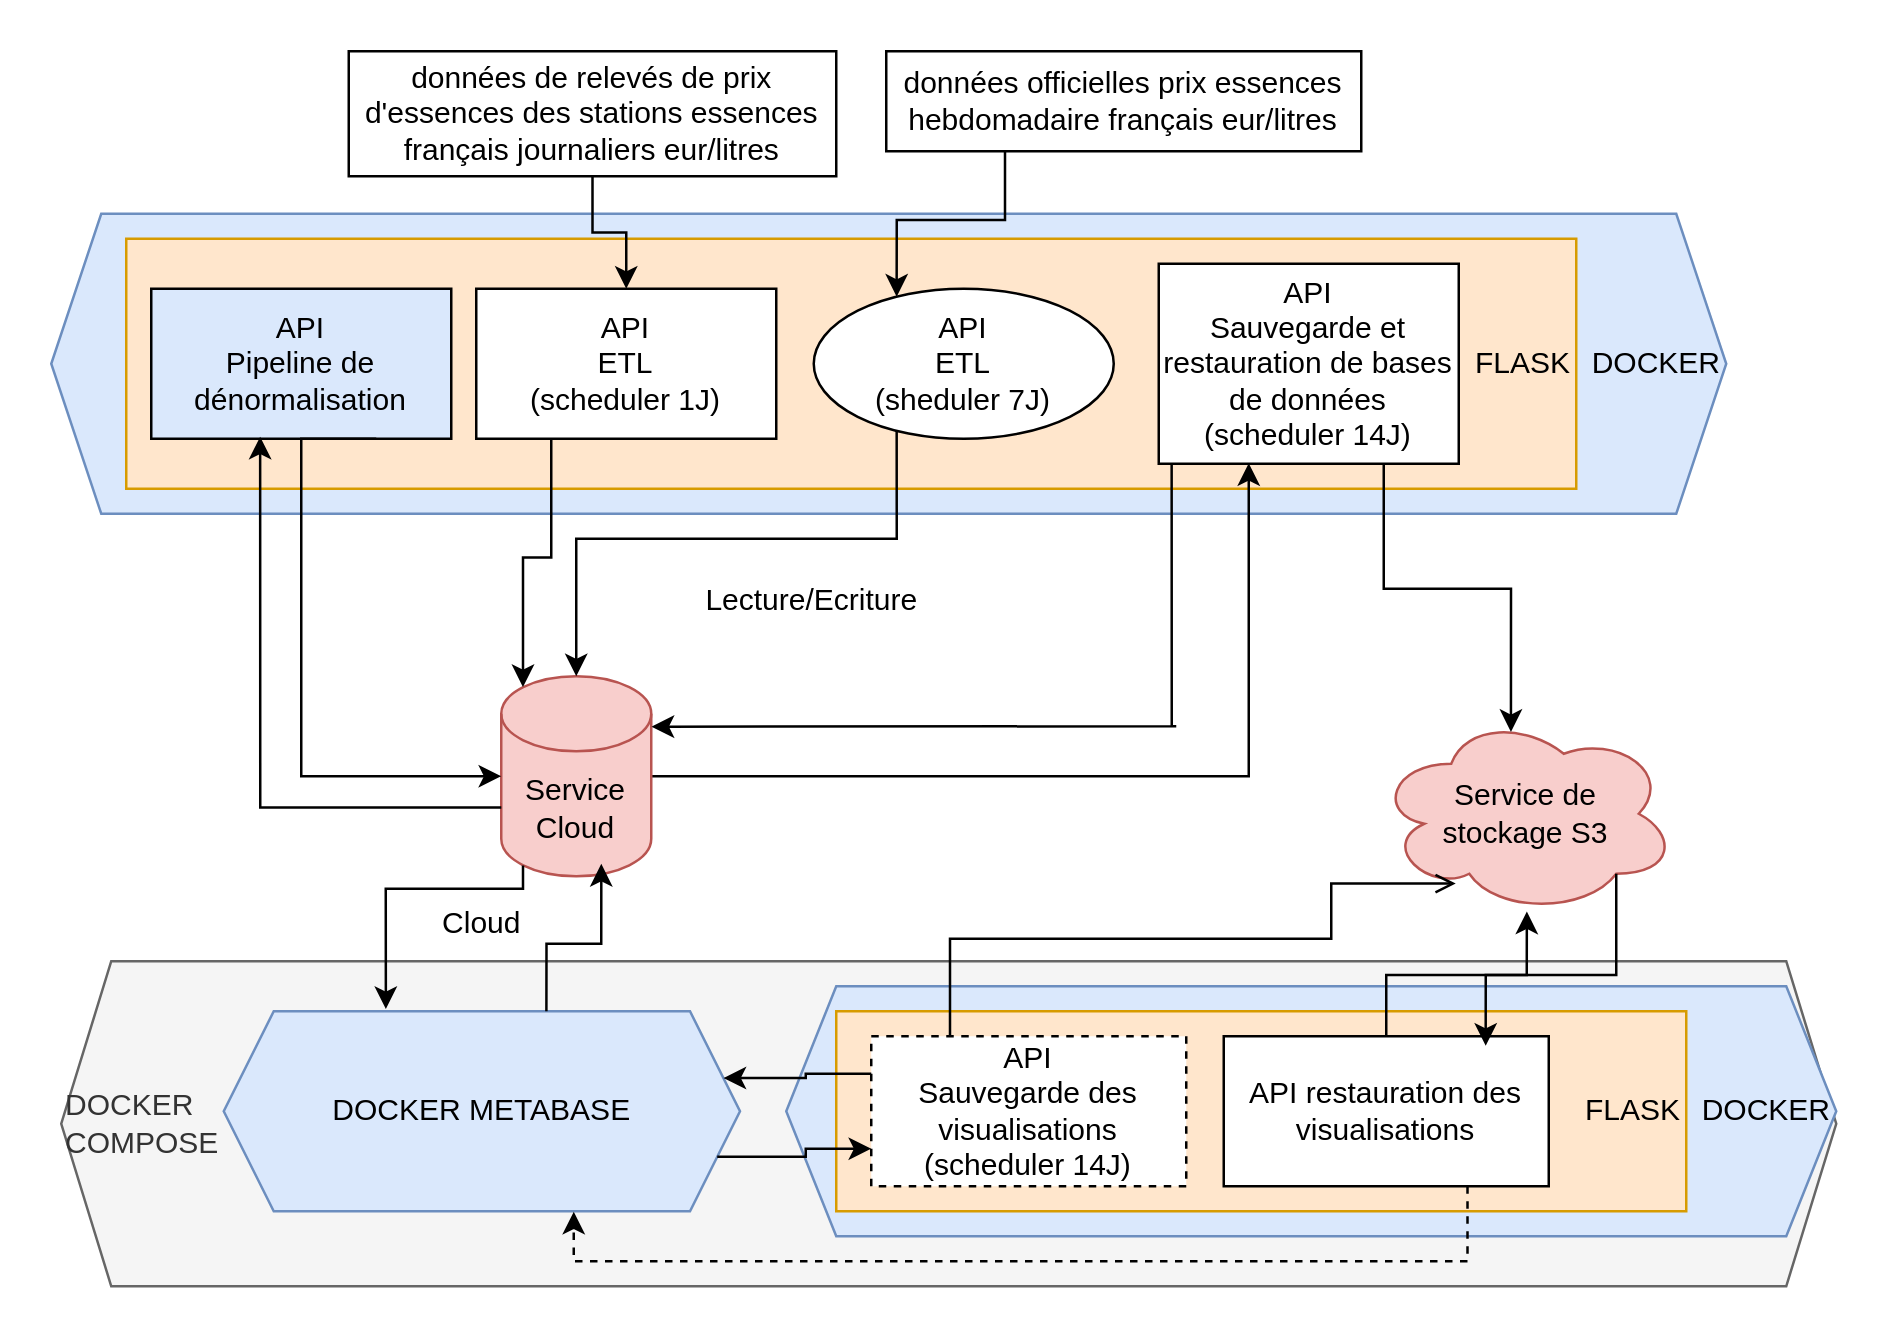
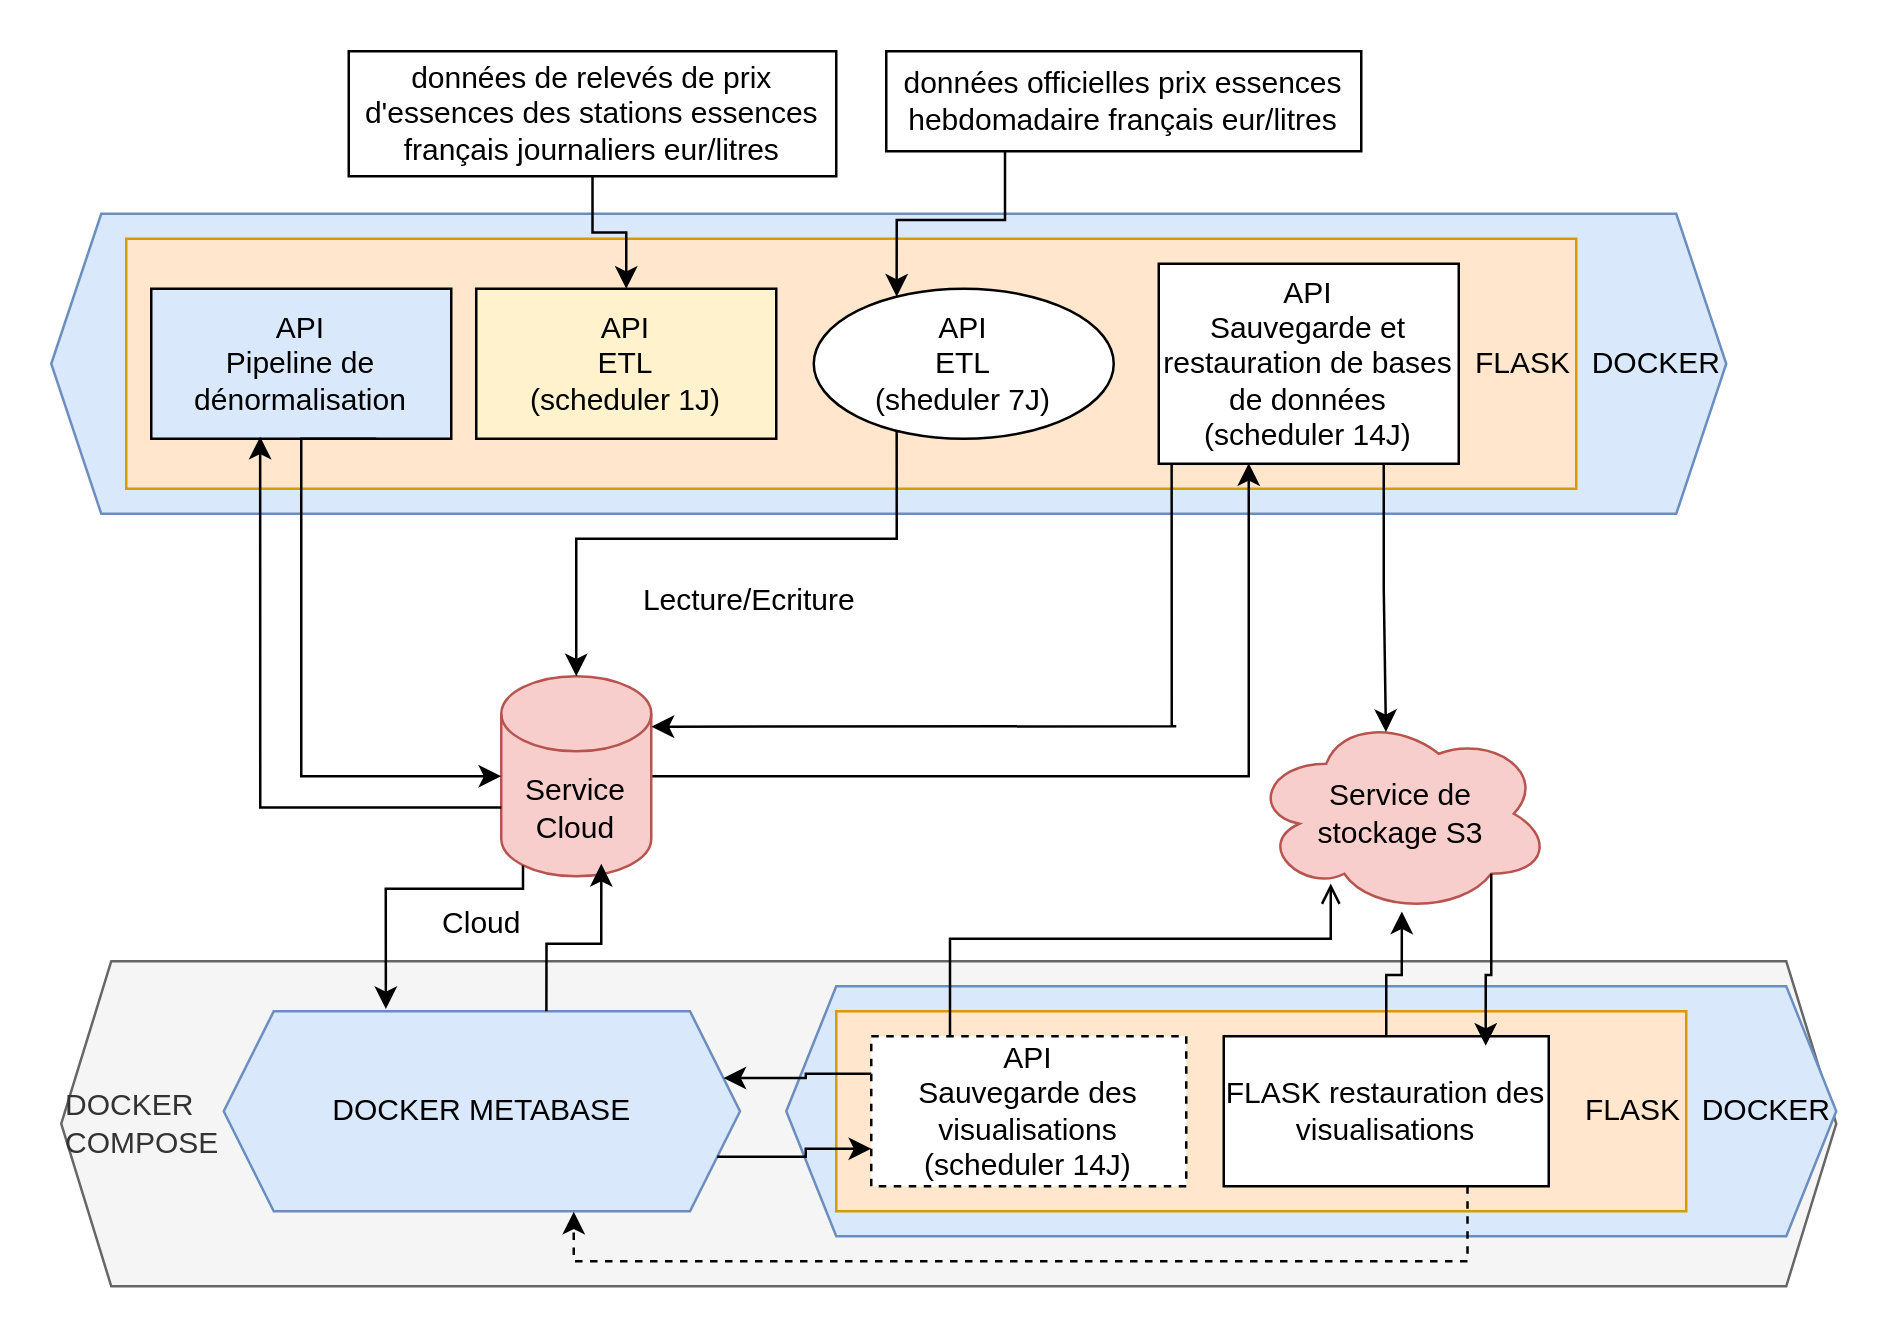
(626, 364) -> (626, 364)
(540, 558) -> none
(811, 601) -> (749, 601)
(1526, 814) -> (1401, 814)
(1386, 1111) -> (1386, 1111)
